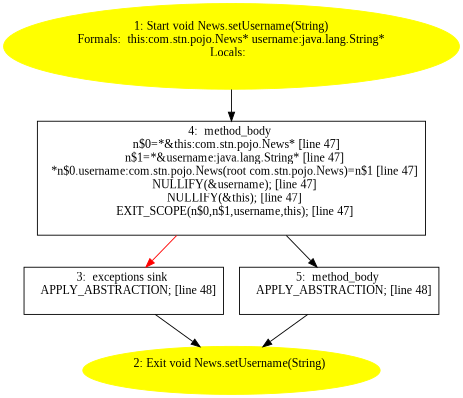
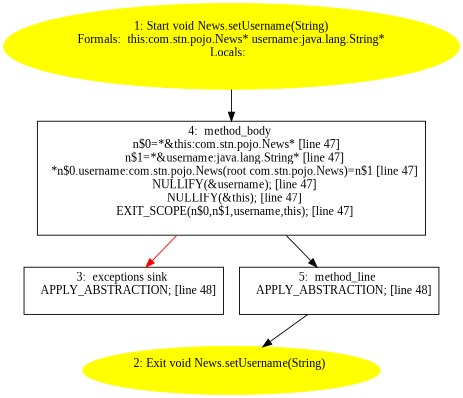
(339, 291) -> (339, 291)
(174, 328) -> none
